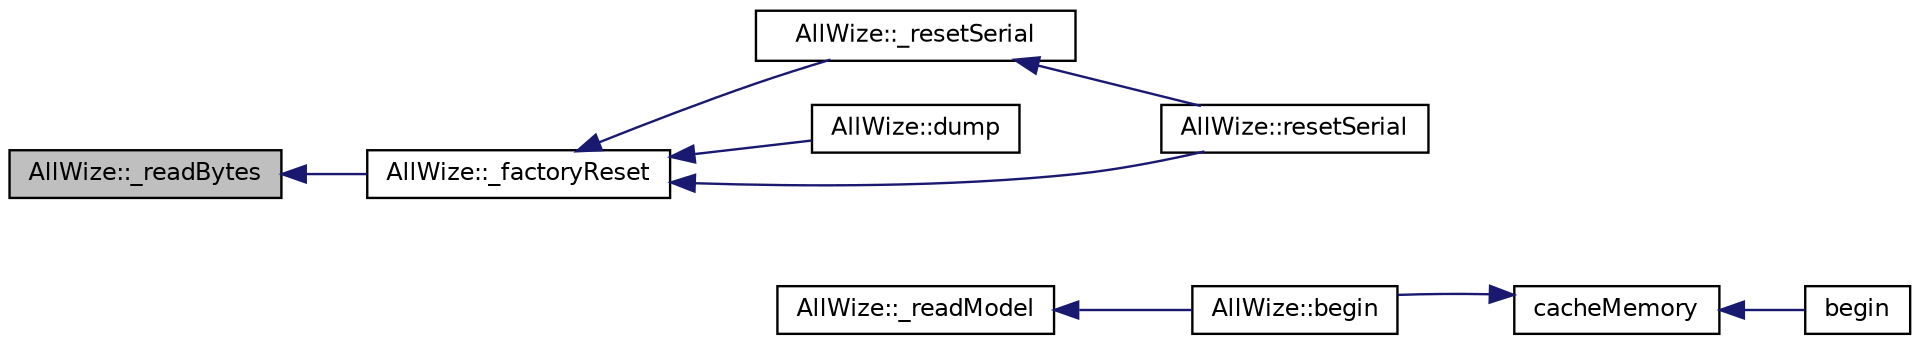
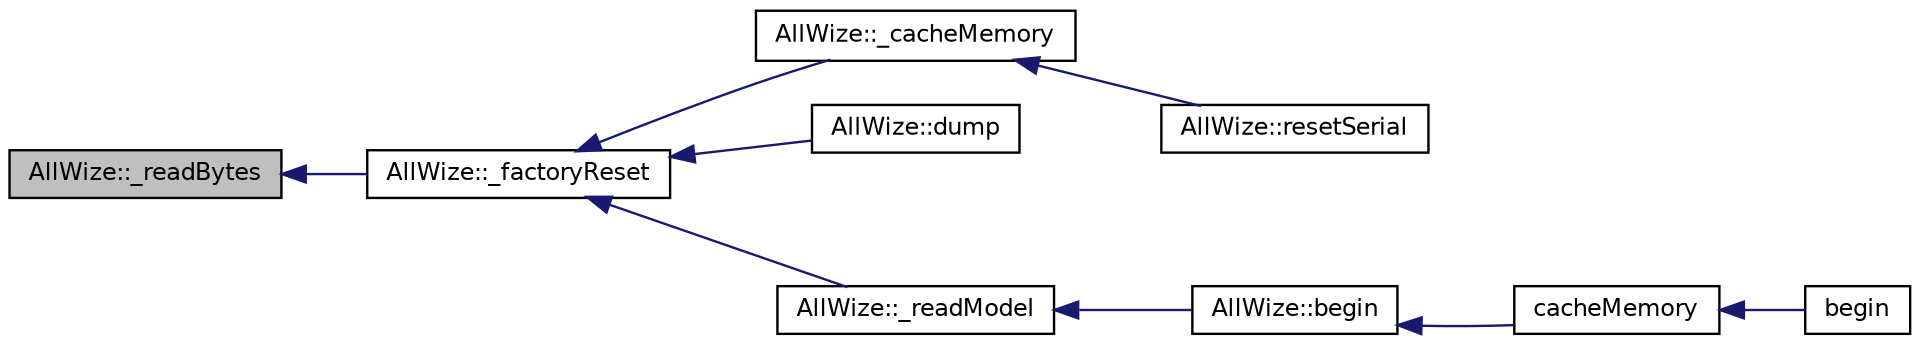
(916, 36) -> (916, 36)
(951, 183) -> (729, 246)
(1444, 294) -> (1468, 326)
